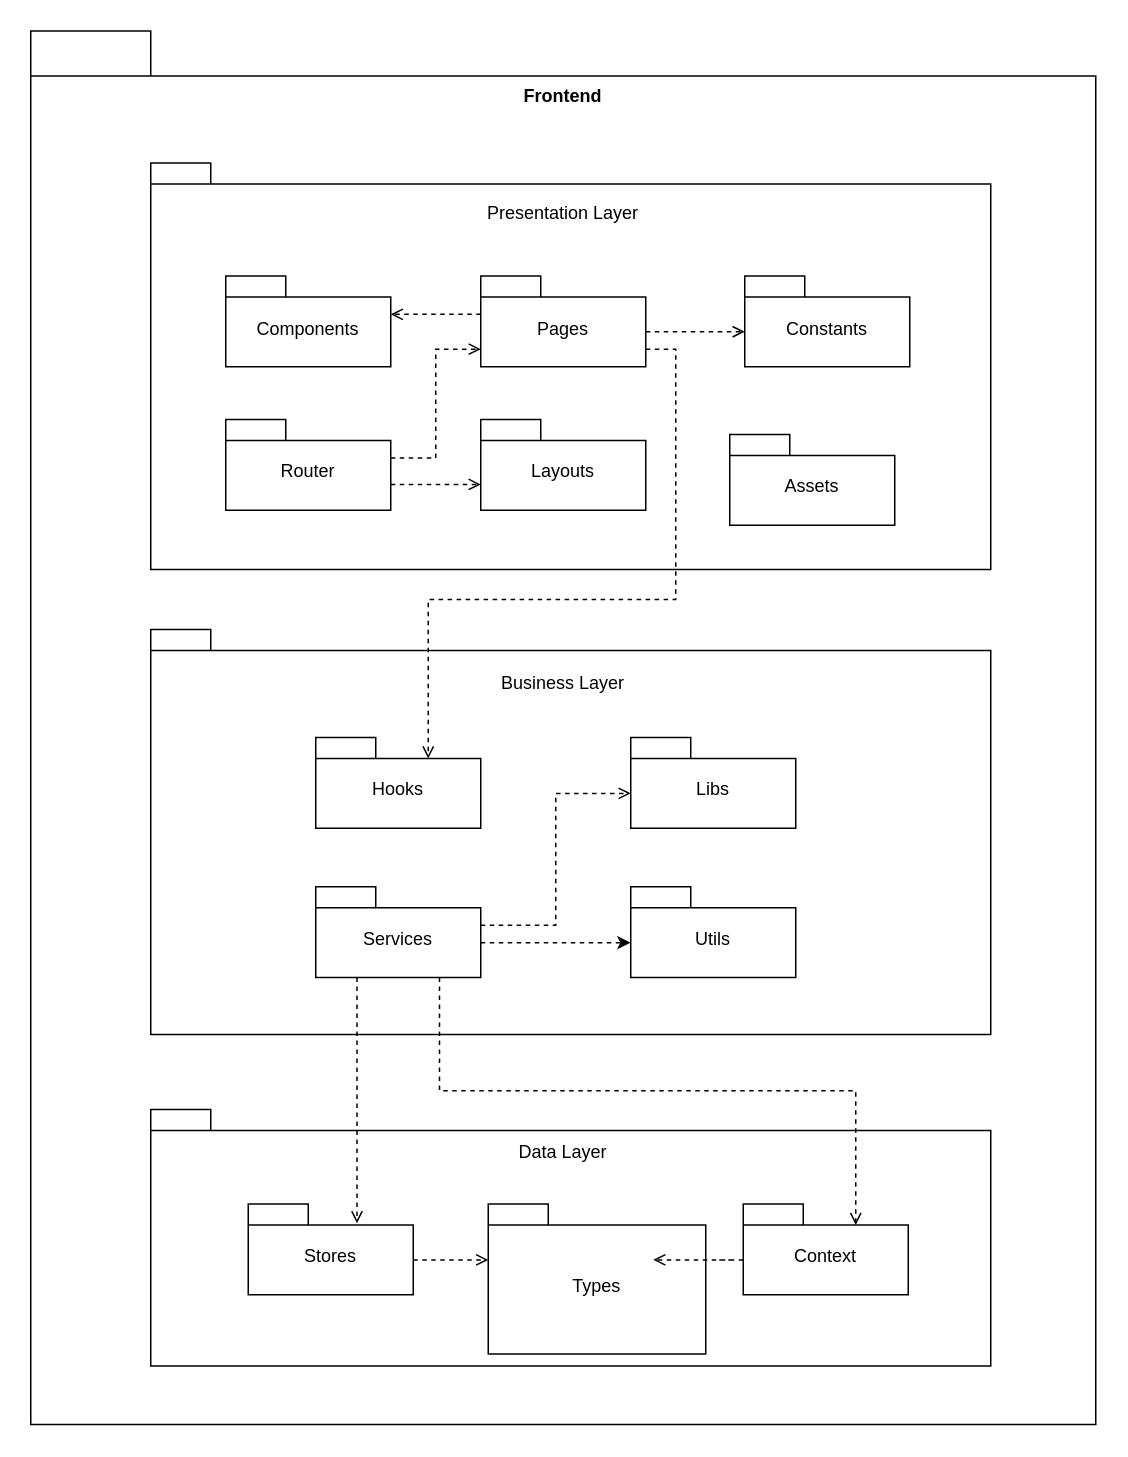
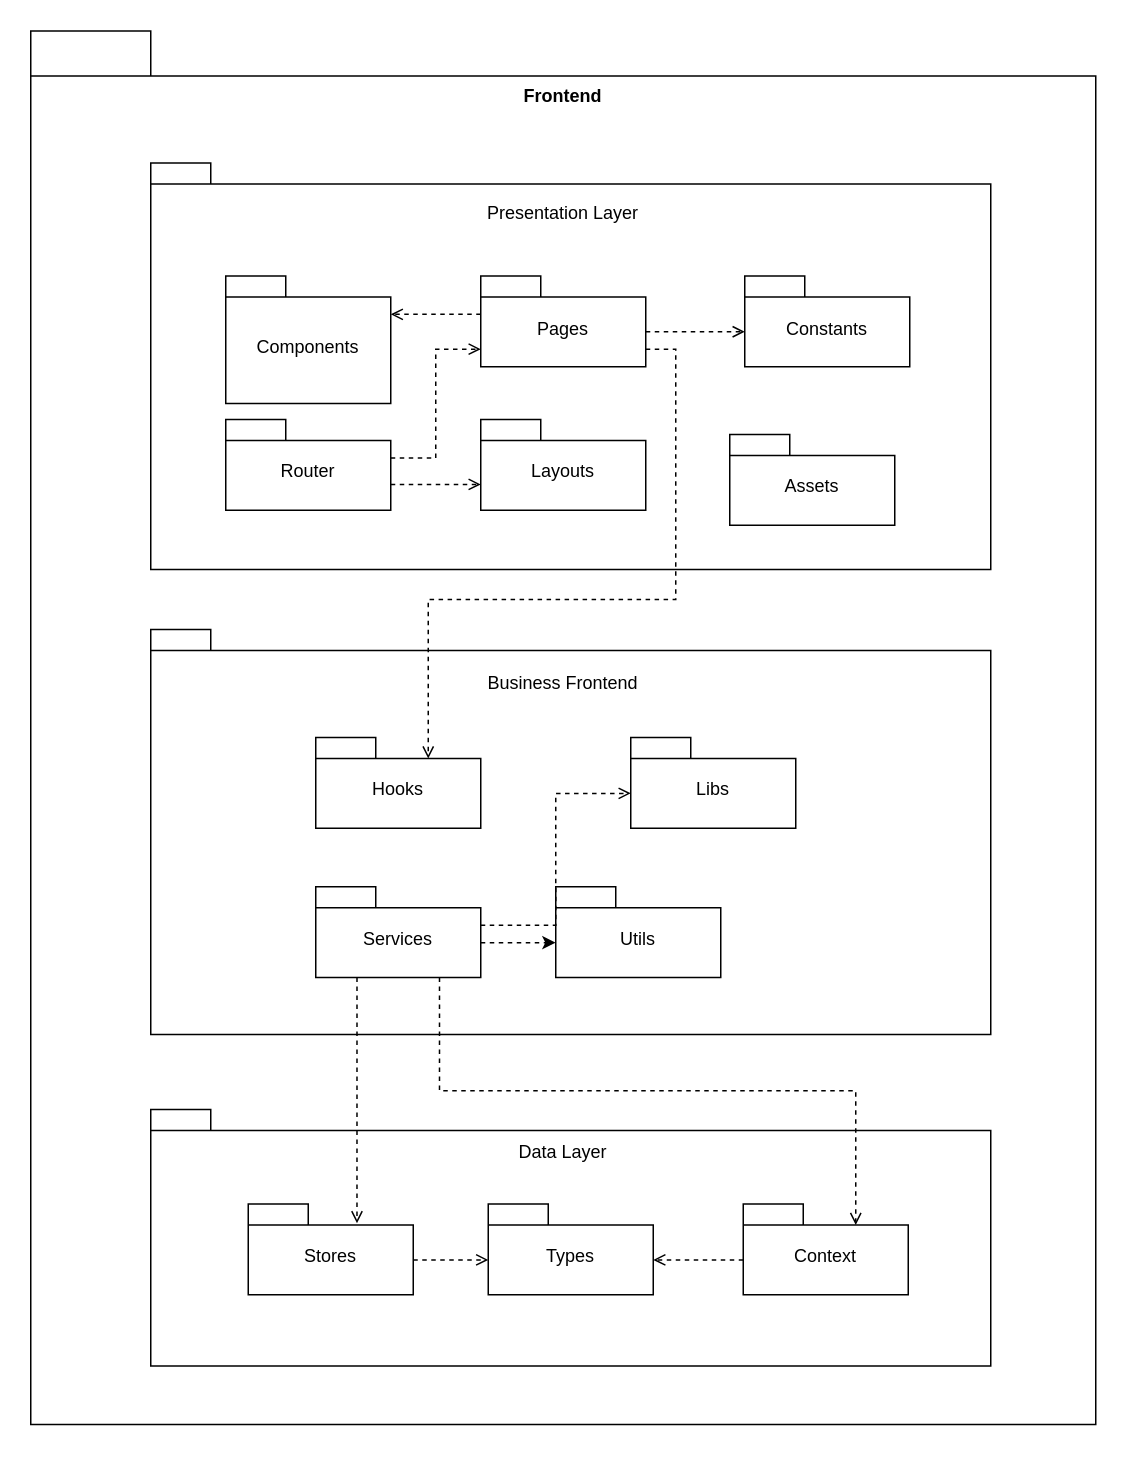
(308, 321) -> (308, 339)
(563, 683) -> (563, 683)
(713, 932) -> (638, 932)
(597, 1279) -> (571, 1249)
